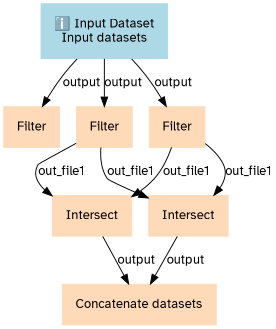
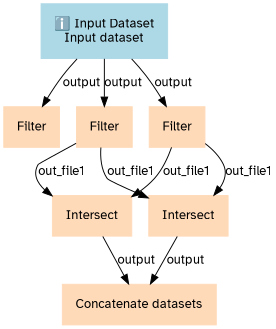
(104, 31) -> (104, 31)
